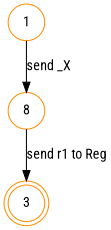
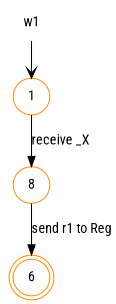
none -> (32, 22)
(49, 67) -> (61, 141)
(26, 203) -> (32, 278)
